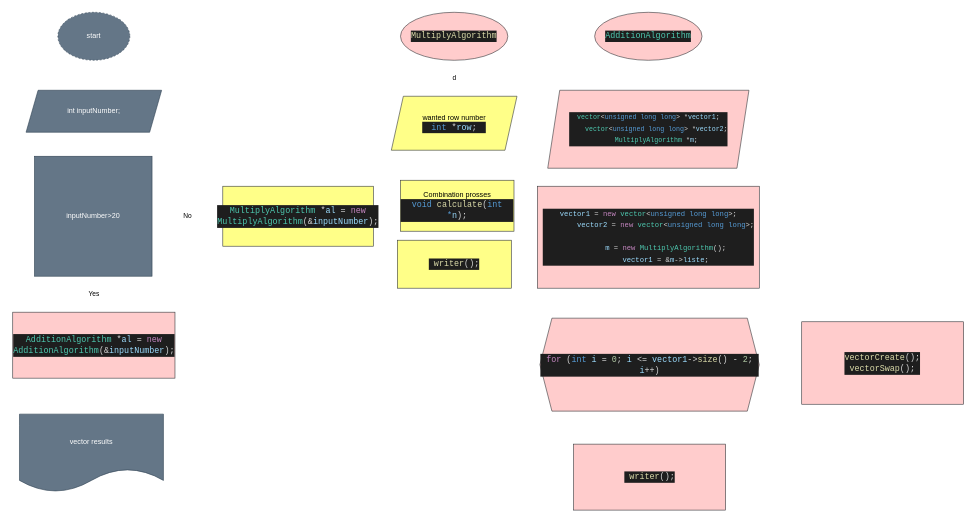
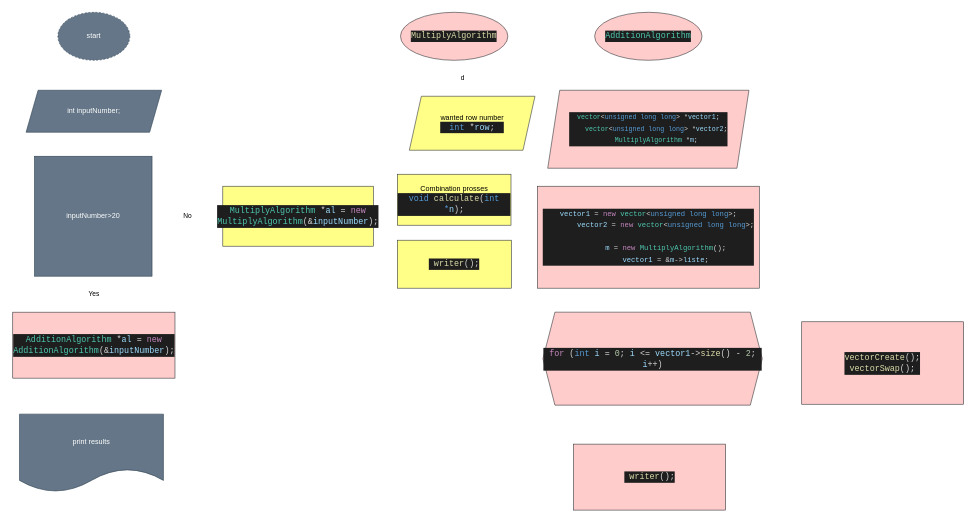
(454, 123) -> (472, 123)
(457, 206) -> (454, 200)
(650, 365) -> (653, 359)
(92, 442) -> (92, 442)
